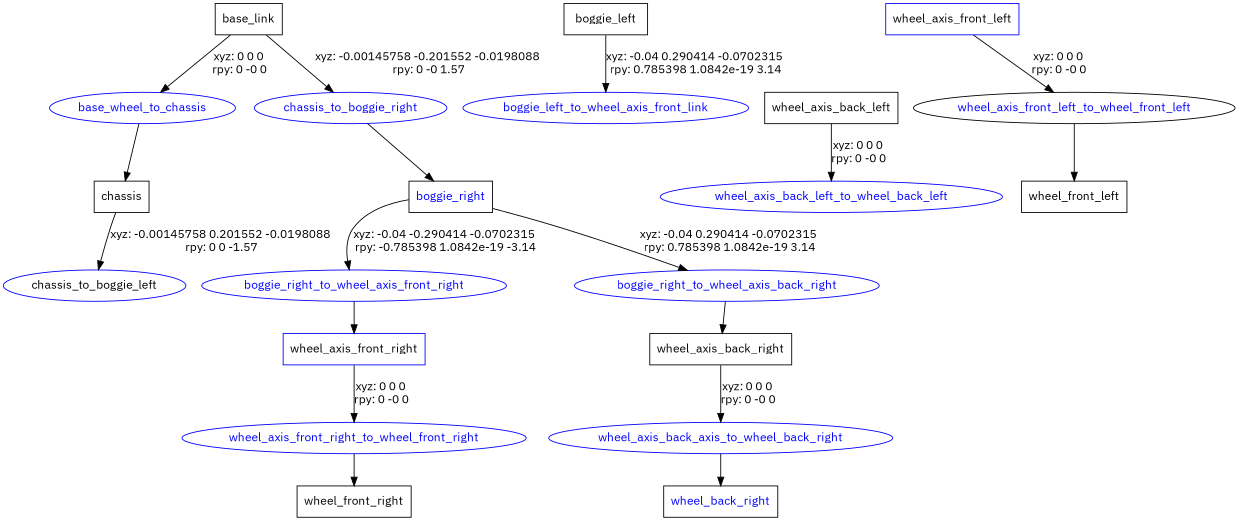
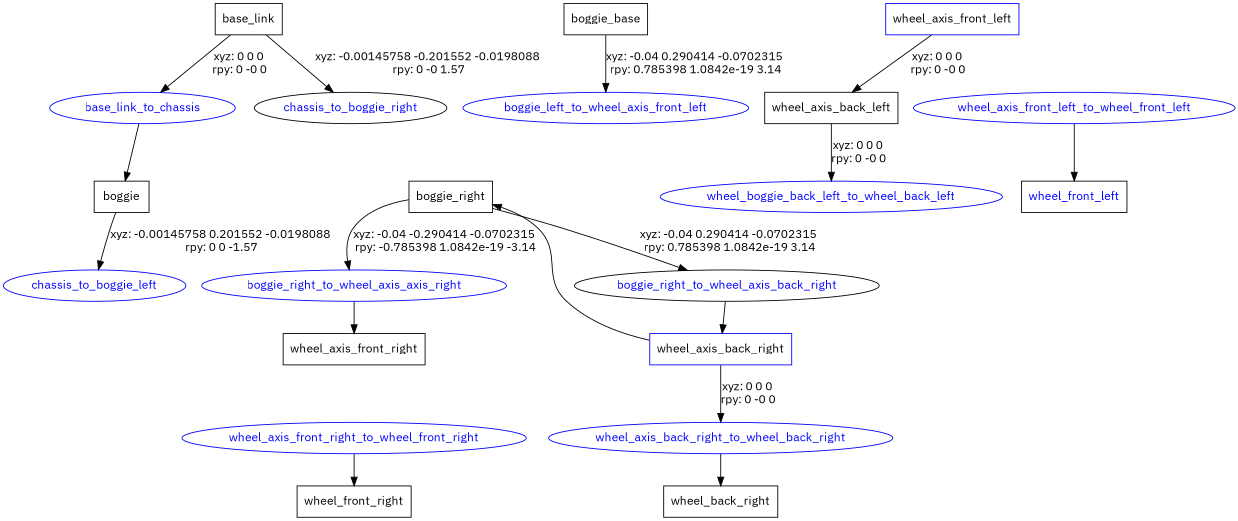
(606, 19) -> (606, 19)
(1010, 61) -> (895, 61)
(143, 108) -> (143, 108)
(351, 108) -> (351, 108)
(606, 108) -> (606, 108)
(1074, 108) -> (1074, 108)
(397, 149) -> (558, 289)
(122, 197) -> (122, 197)
(451, 197) -> (451, 197)
(831, 197) -> (831, 197)
(1074, 197) -> (1074, 197)
(95, 286) -> (95, 286)
(354, 286) -> (354, 286)
(727, 286) -> (727, 286)
(354, 349) -> (354, 349)
(721, 349) -> (721, 349)
(354, 389) -> none
(721, 438) -> (721, 438)
(721, 502) -> (721, 502)
